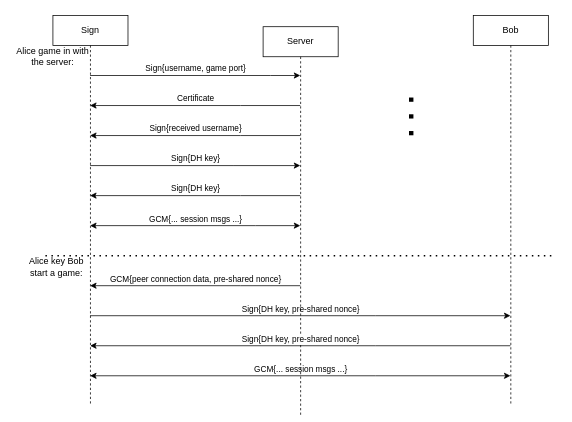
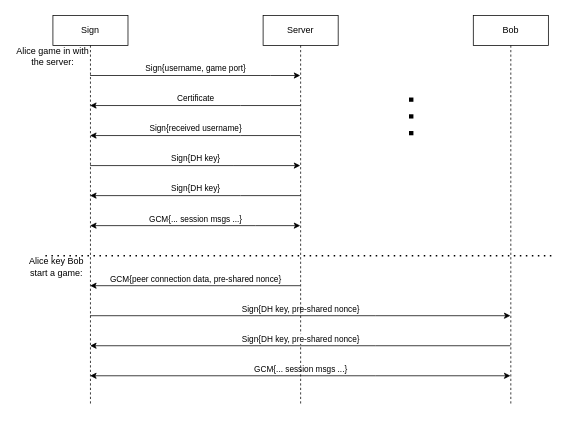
(300, 222) -> (300, 210)
